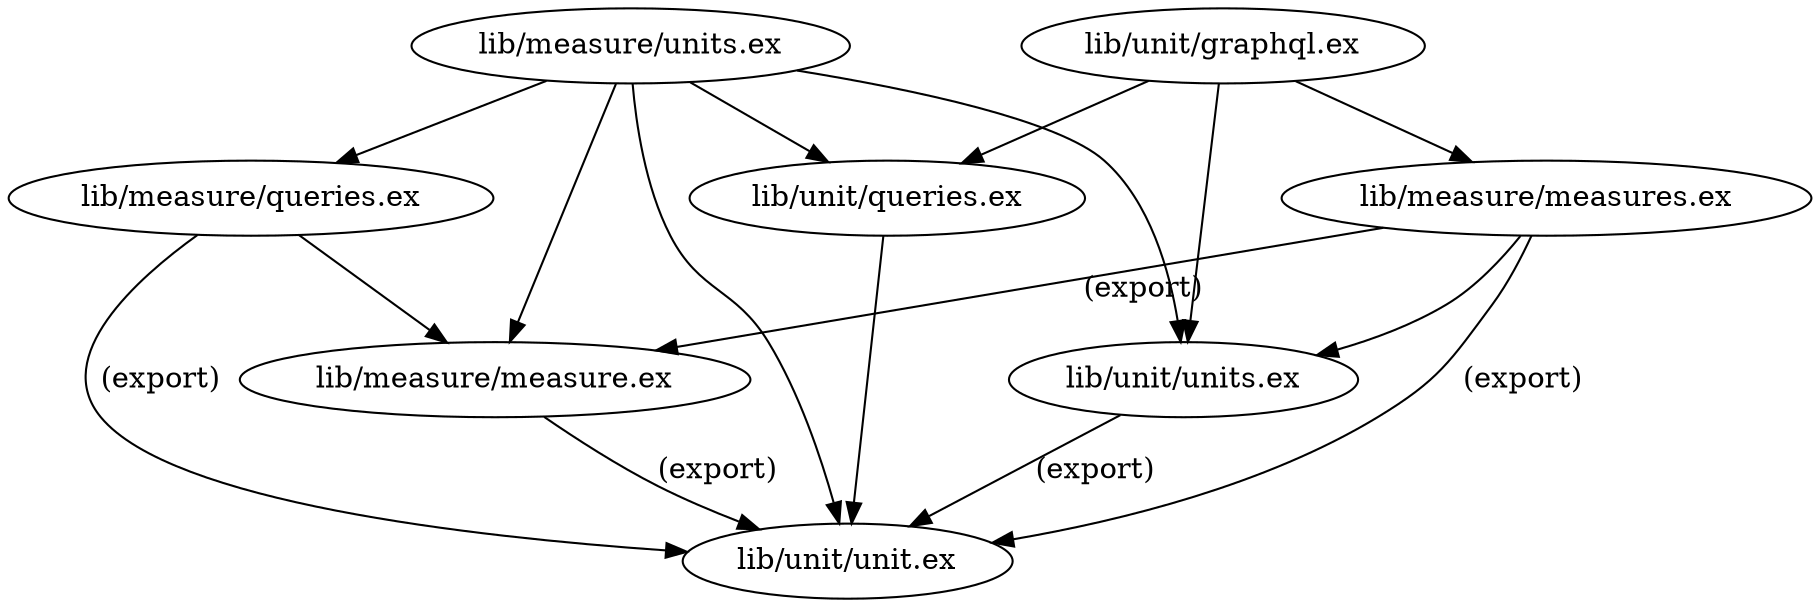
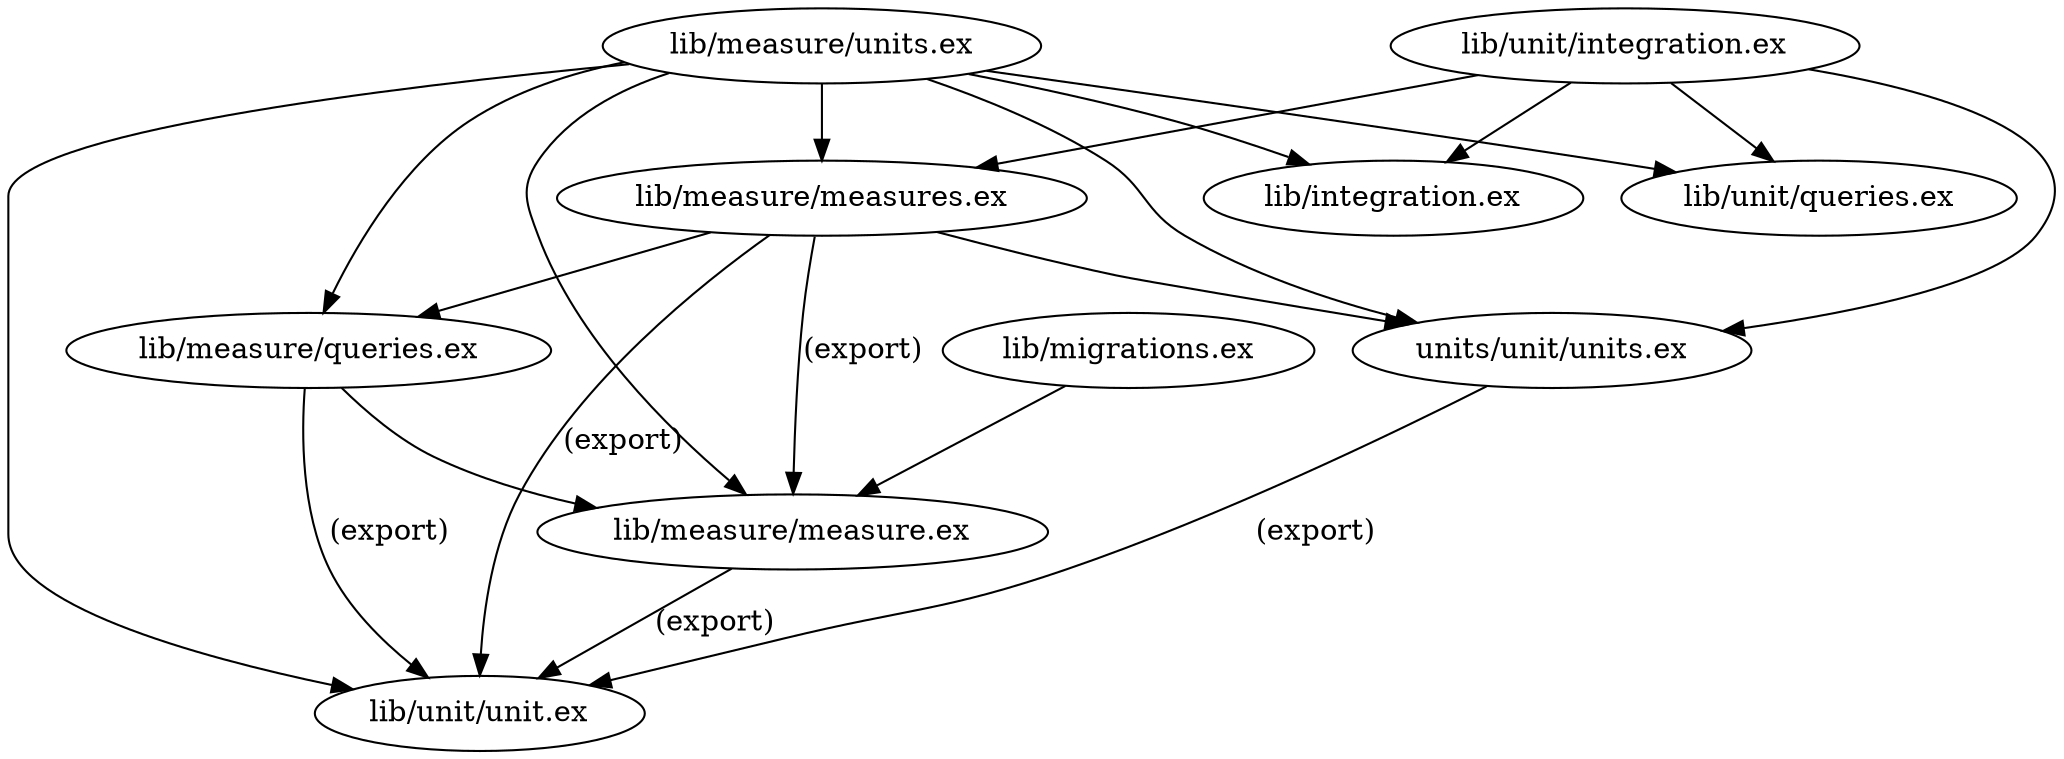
(1223, 46) -> (1625, 46)
none -> (822, 112)
none -> (1394, 198)
none -> (574, 272)
none -> (1129, 350)
(869, 369) -> none
(1184, 380) -> (1552, 350)
